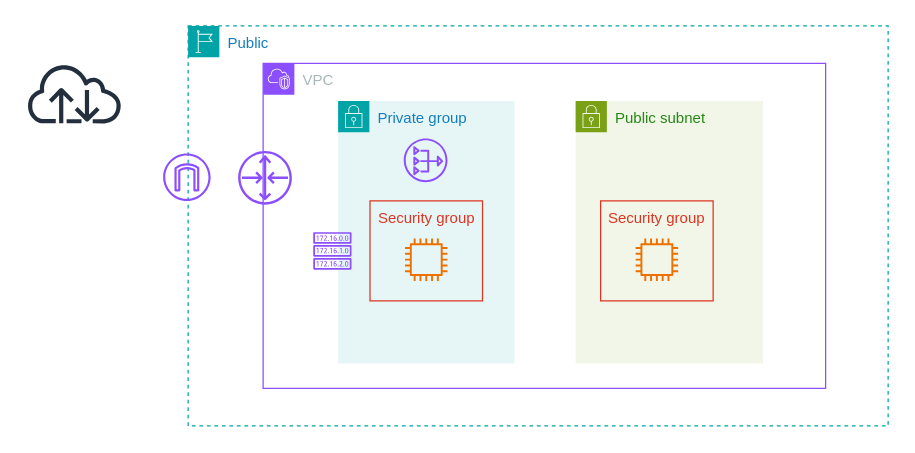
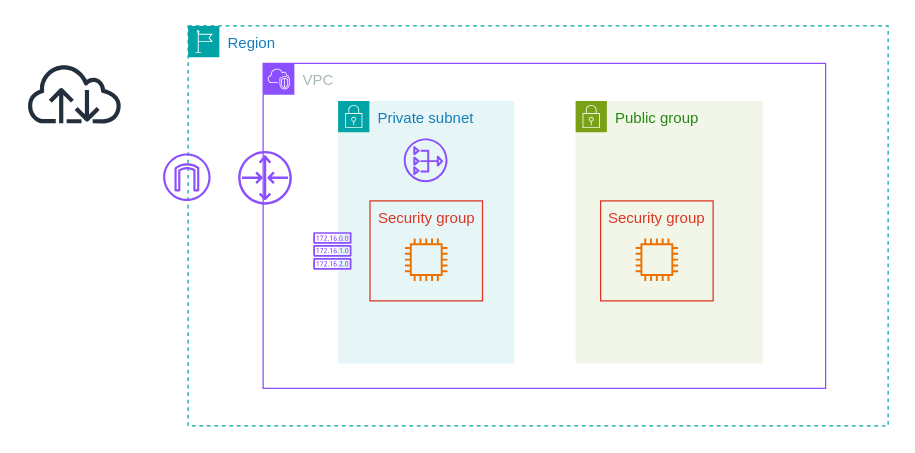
(249, 43) -> (251, 43)
(429, 118) -> (433, 118)
(664, 118) -> (660, 118)
